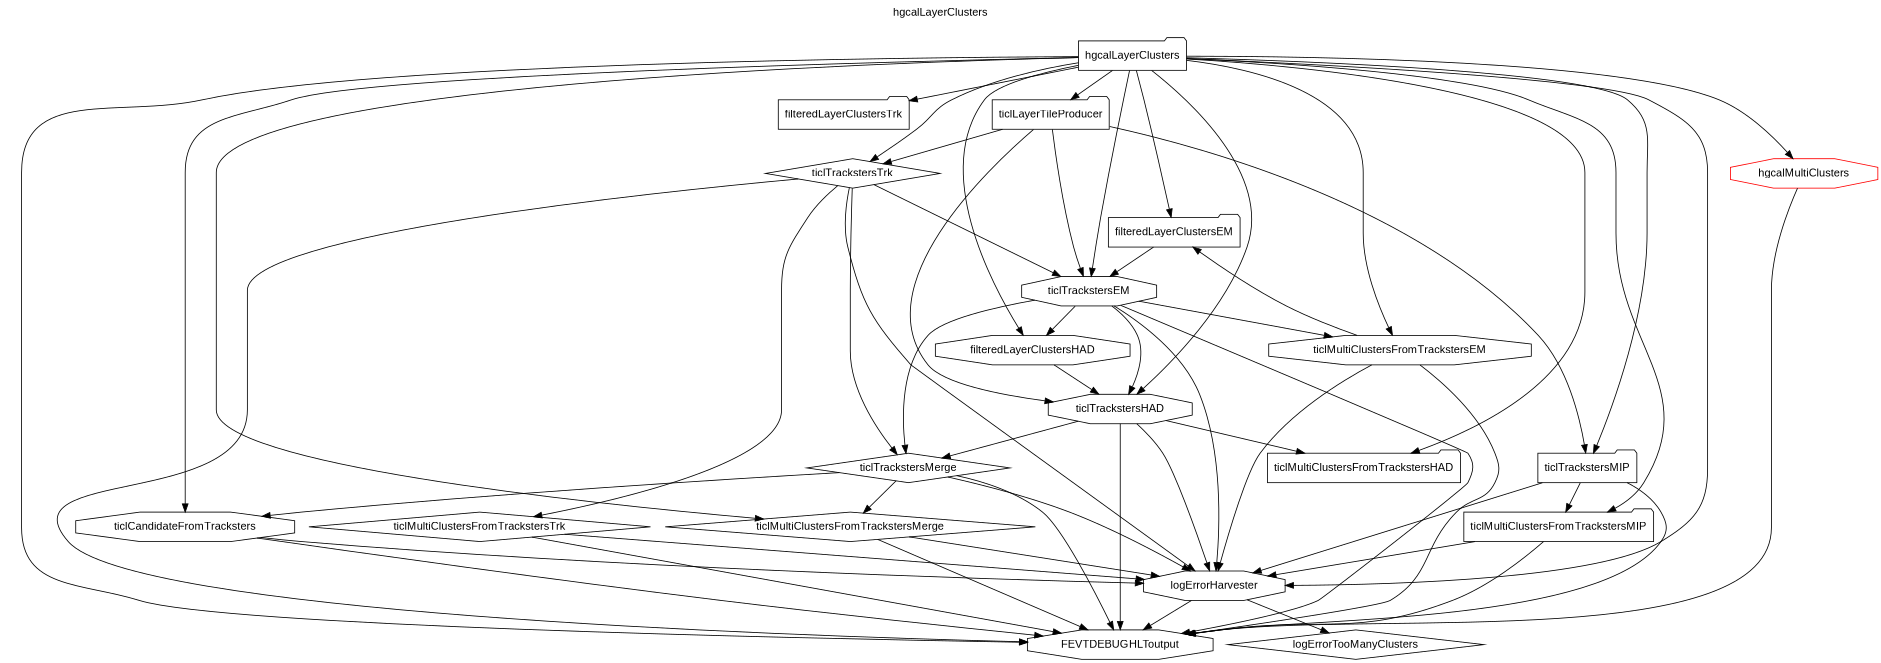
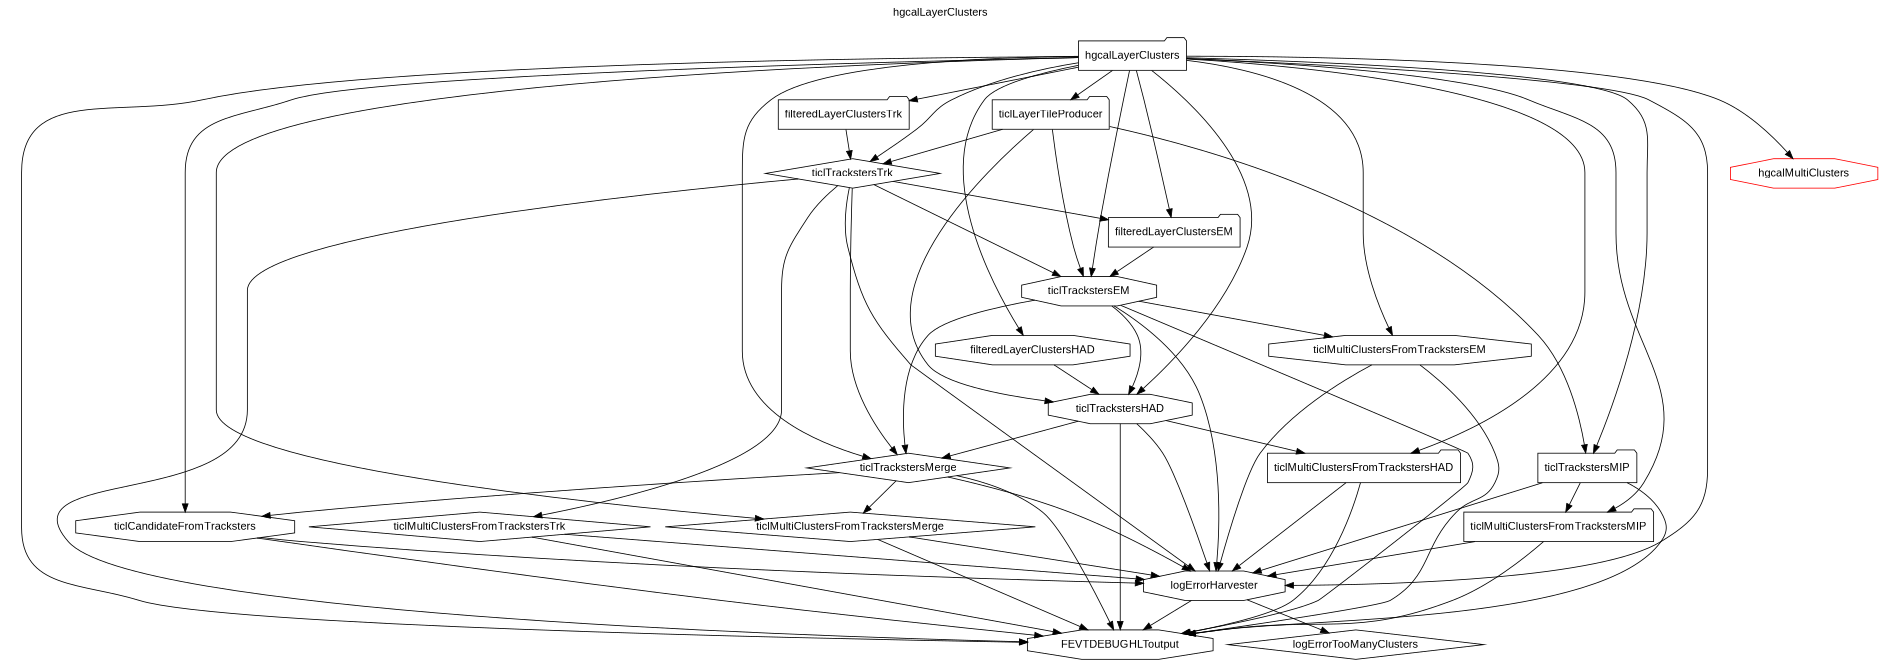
none -> (848, 140)
none -> (743, 149)
(1275, 300) -> (997, 200)
(1064, 318) -> none
none -> (1293, 524)
(1671, 602) -> (1304, 590)
